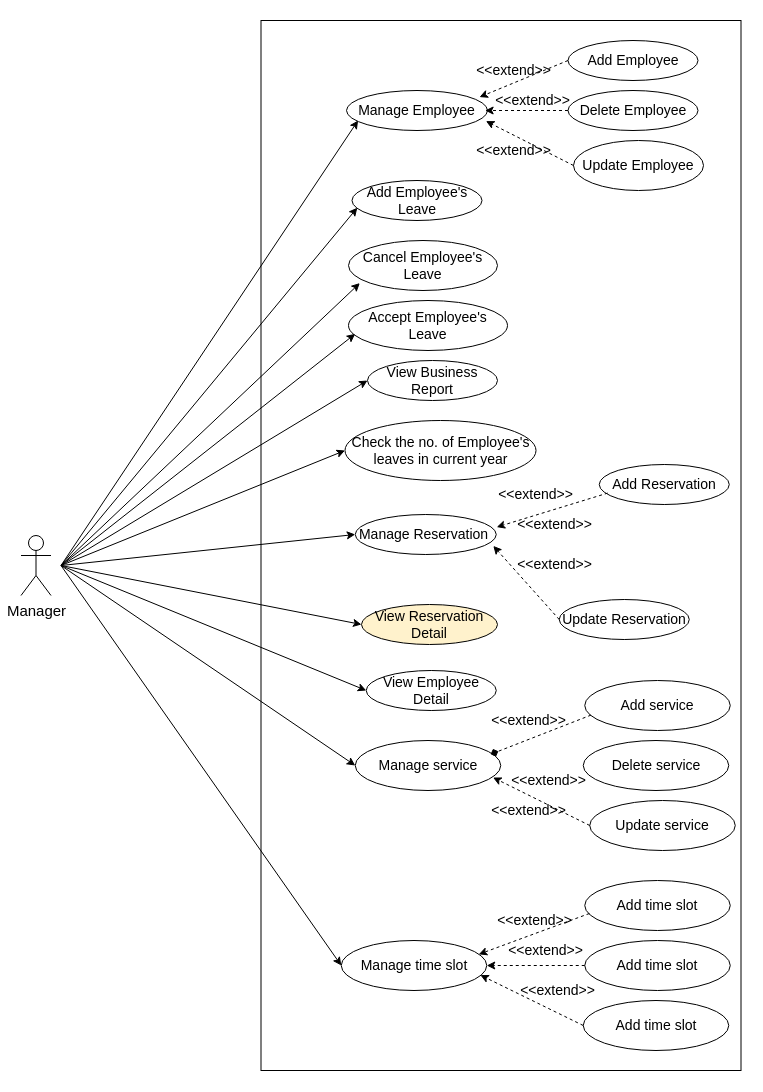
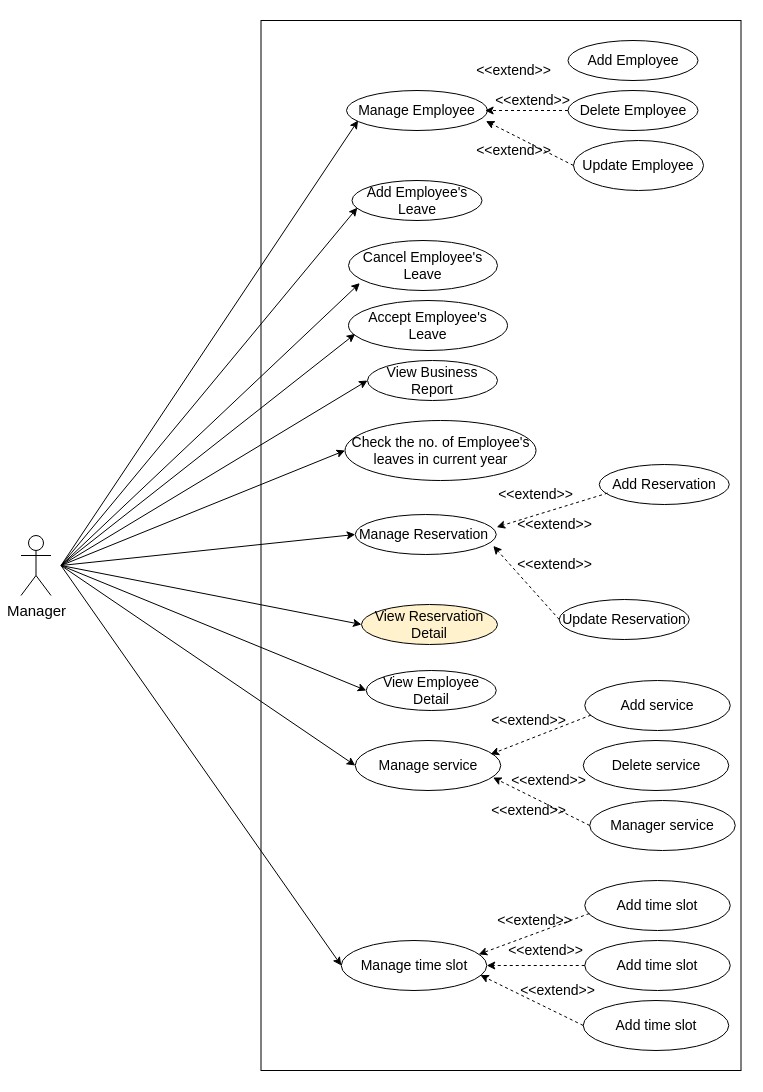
(527, 77) -> none
(499, 751) -> (498, 751)
(663, 826) -> (663, 826)
